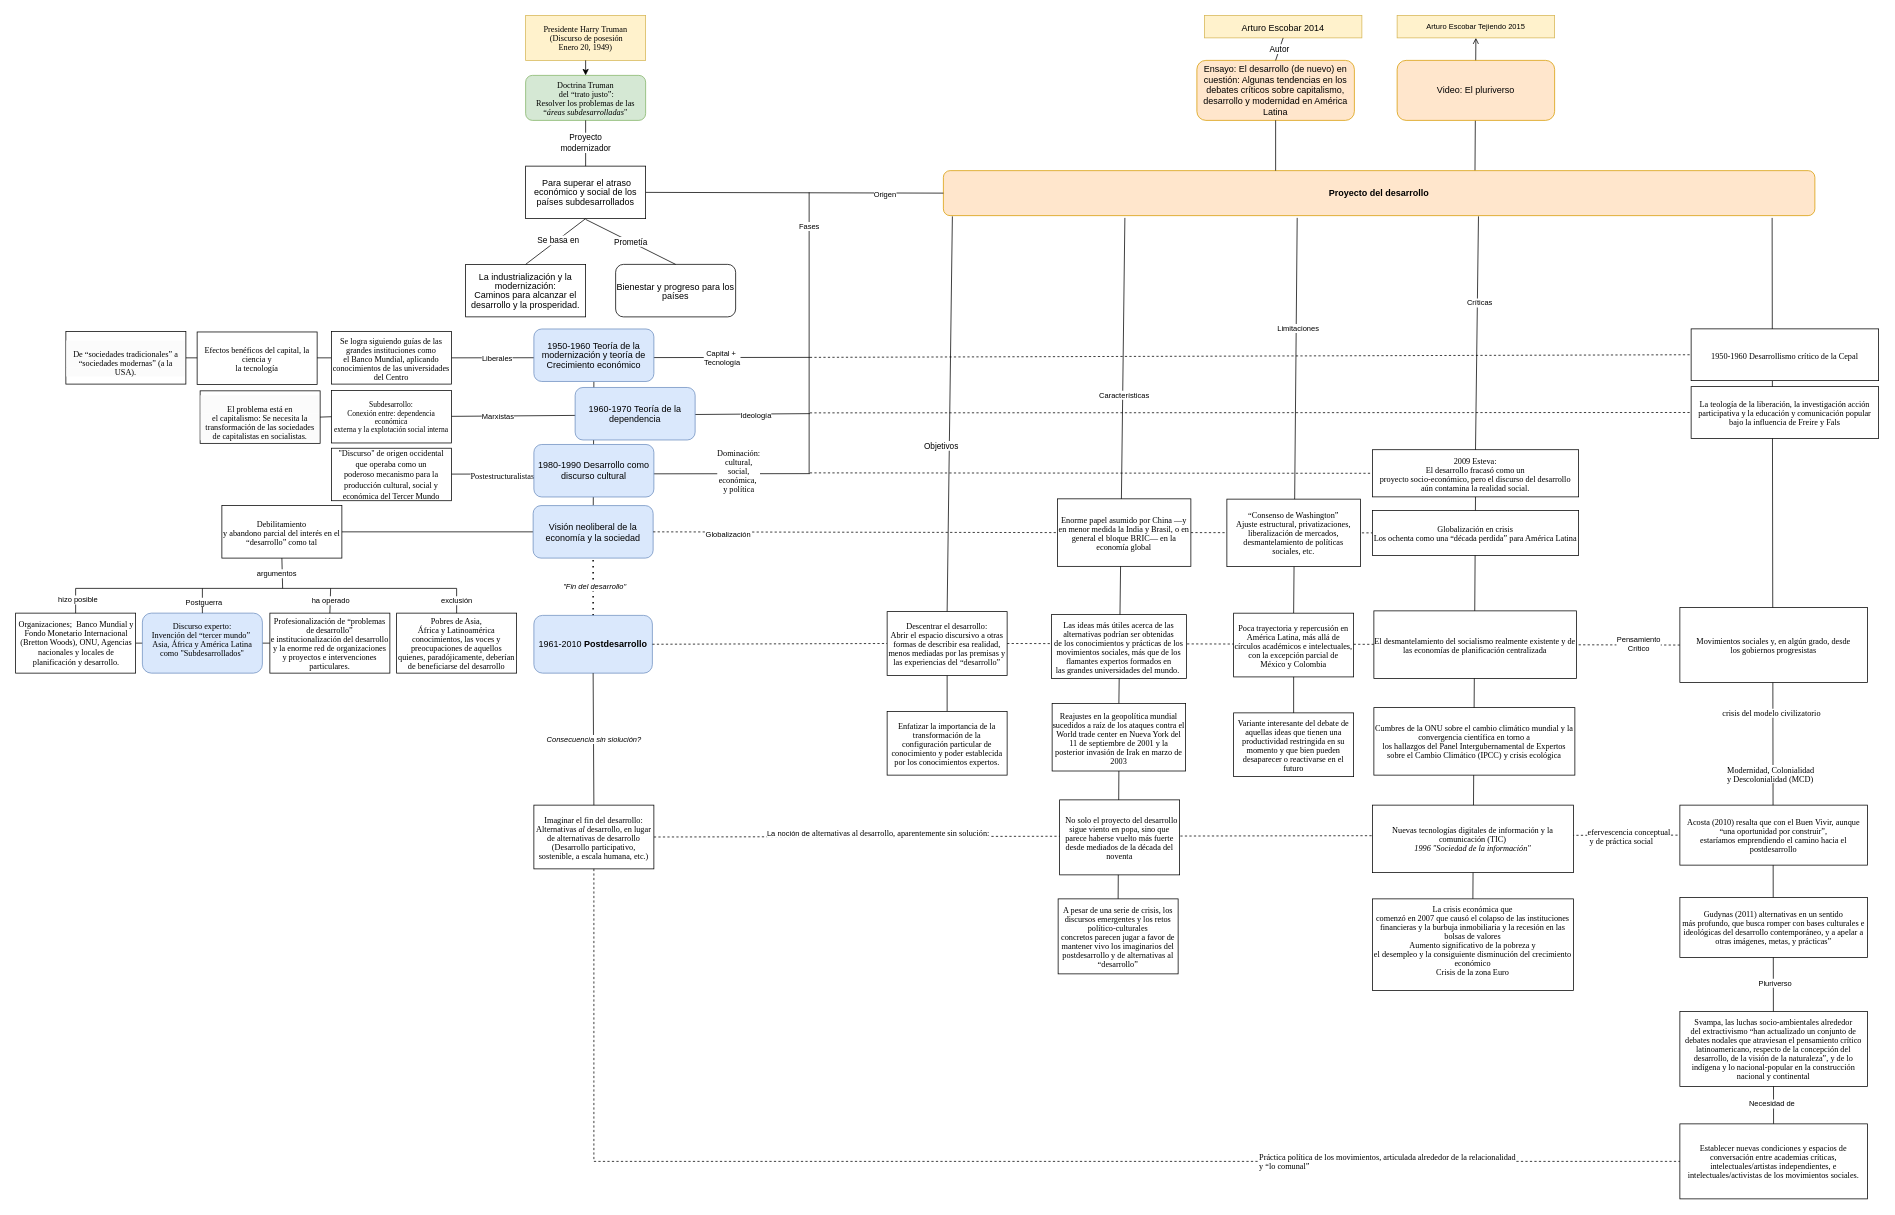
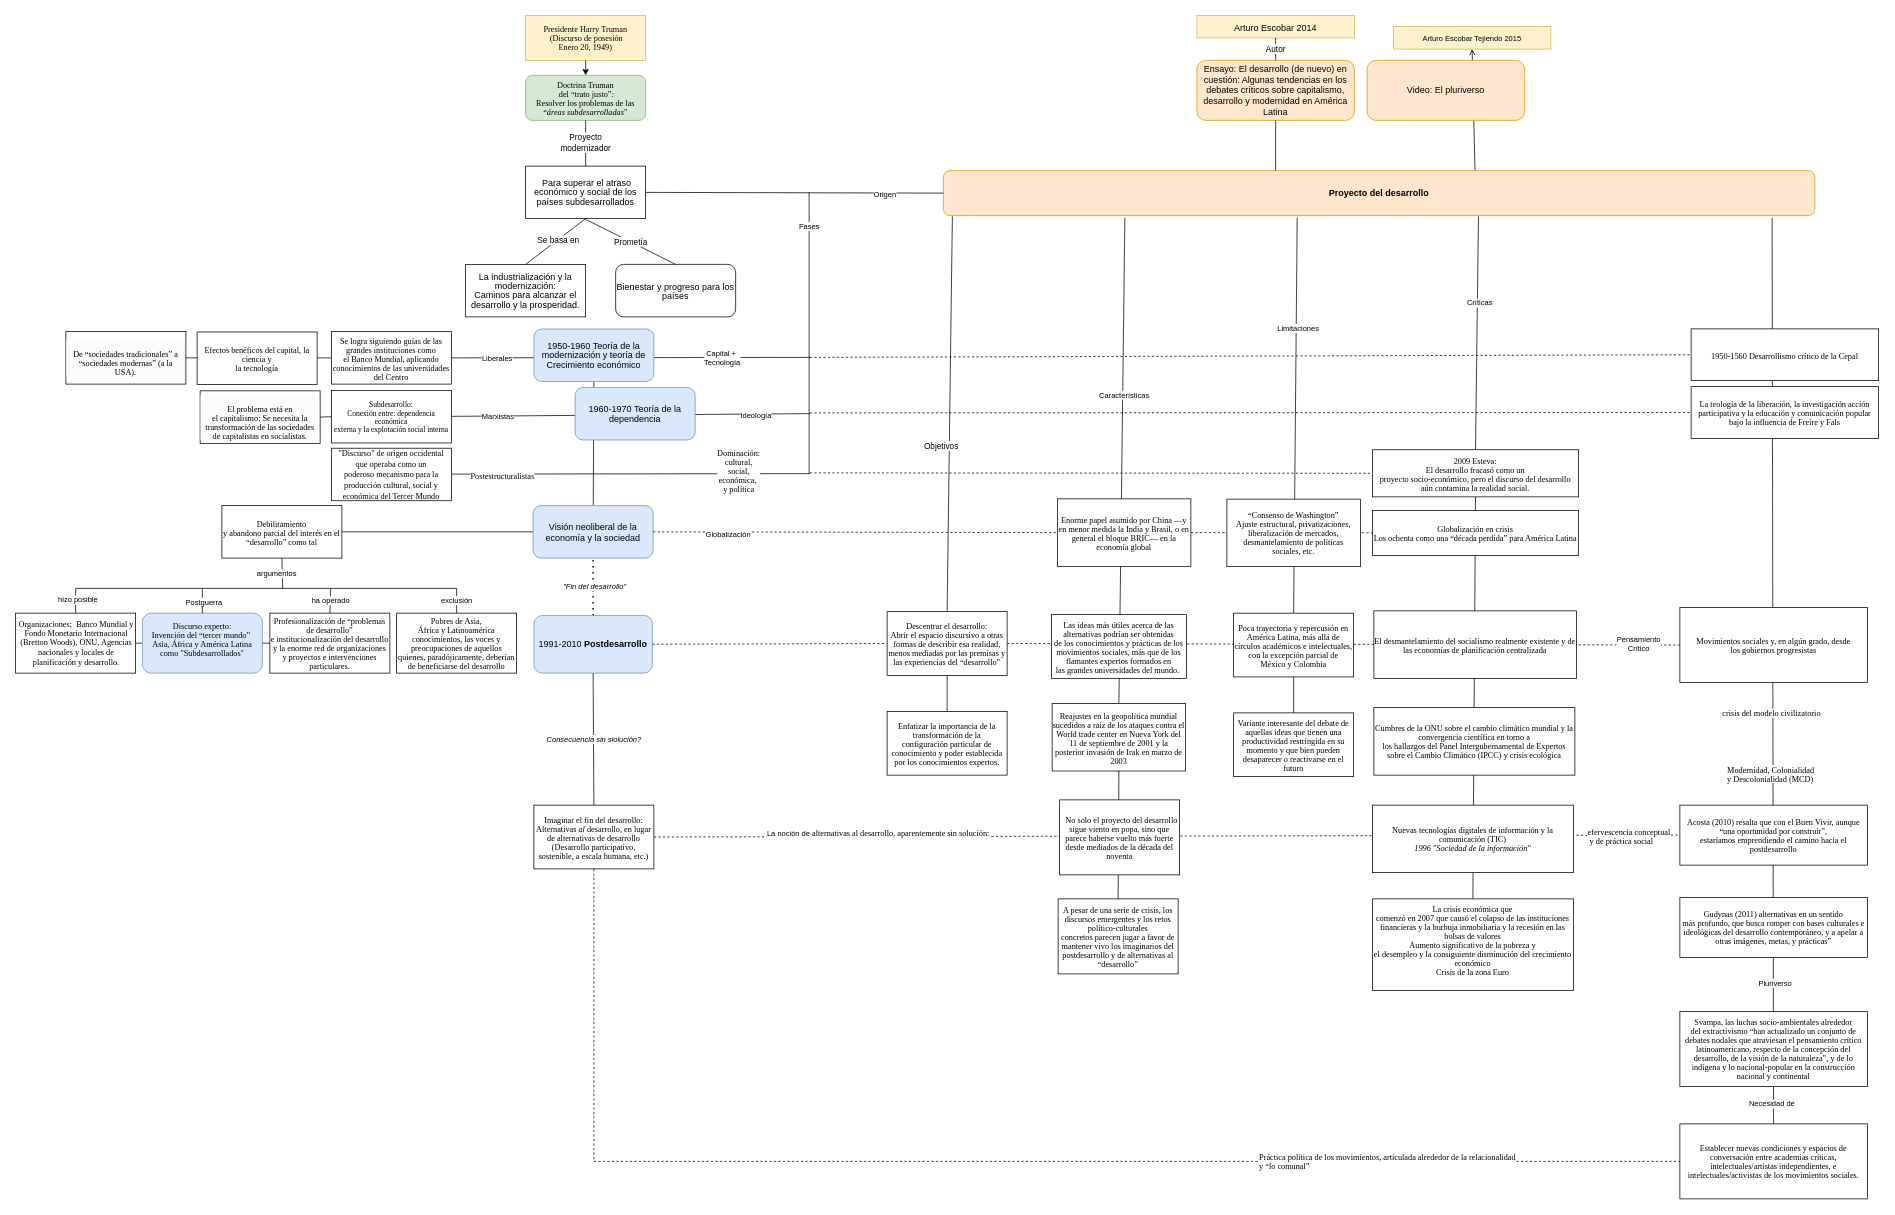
(1283, 27) -> (1275, 27)
(1476, 27) -> (1472, 38)
(1476, 90) -> (1446, 90)
(1785, 355) -> (1785, 355)
(594, 471) -> none
(593, 645) -> (593, 645)
